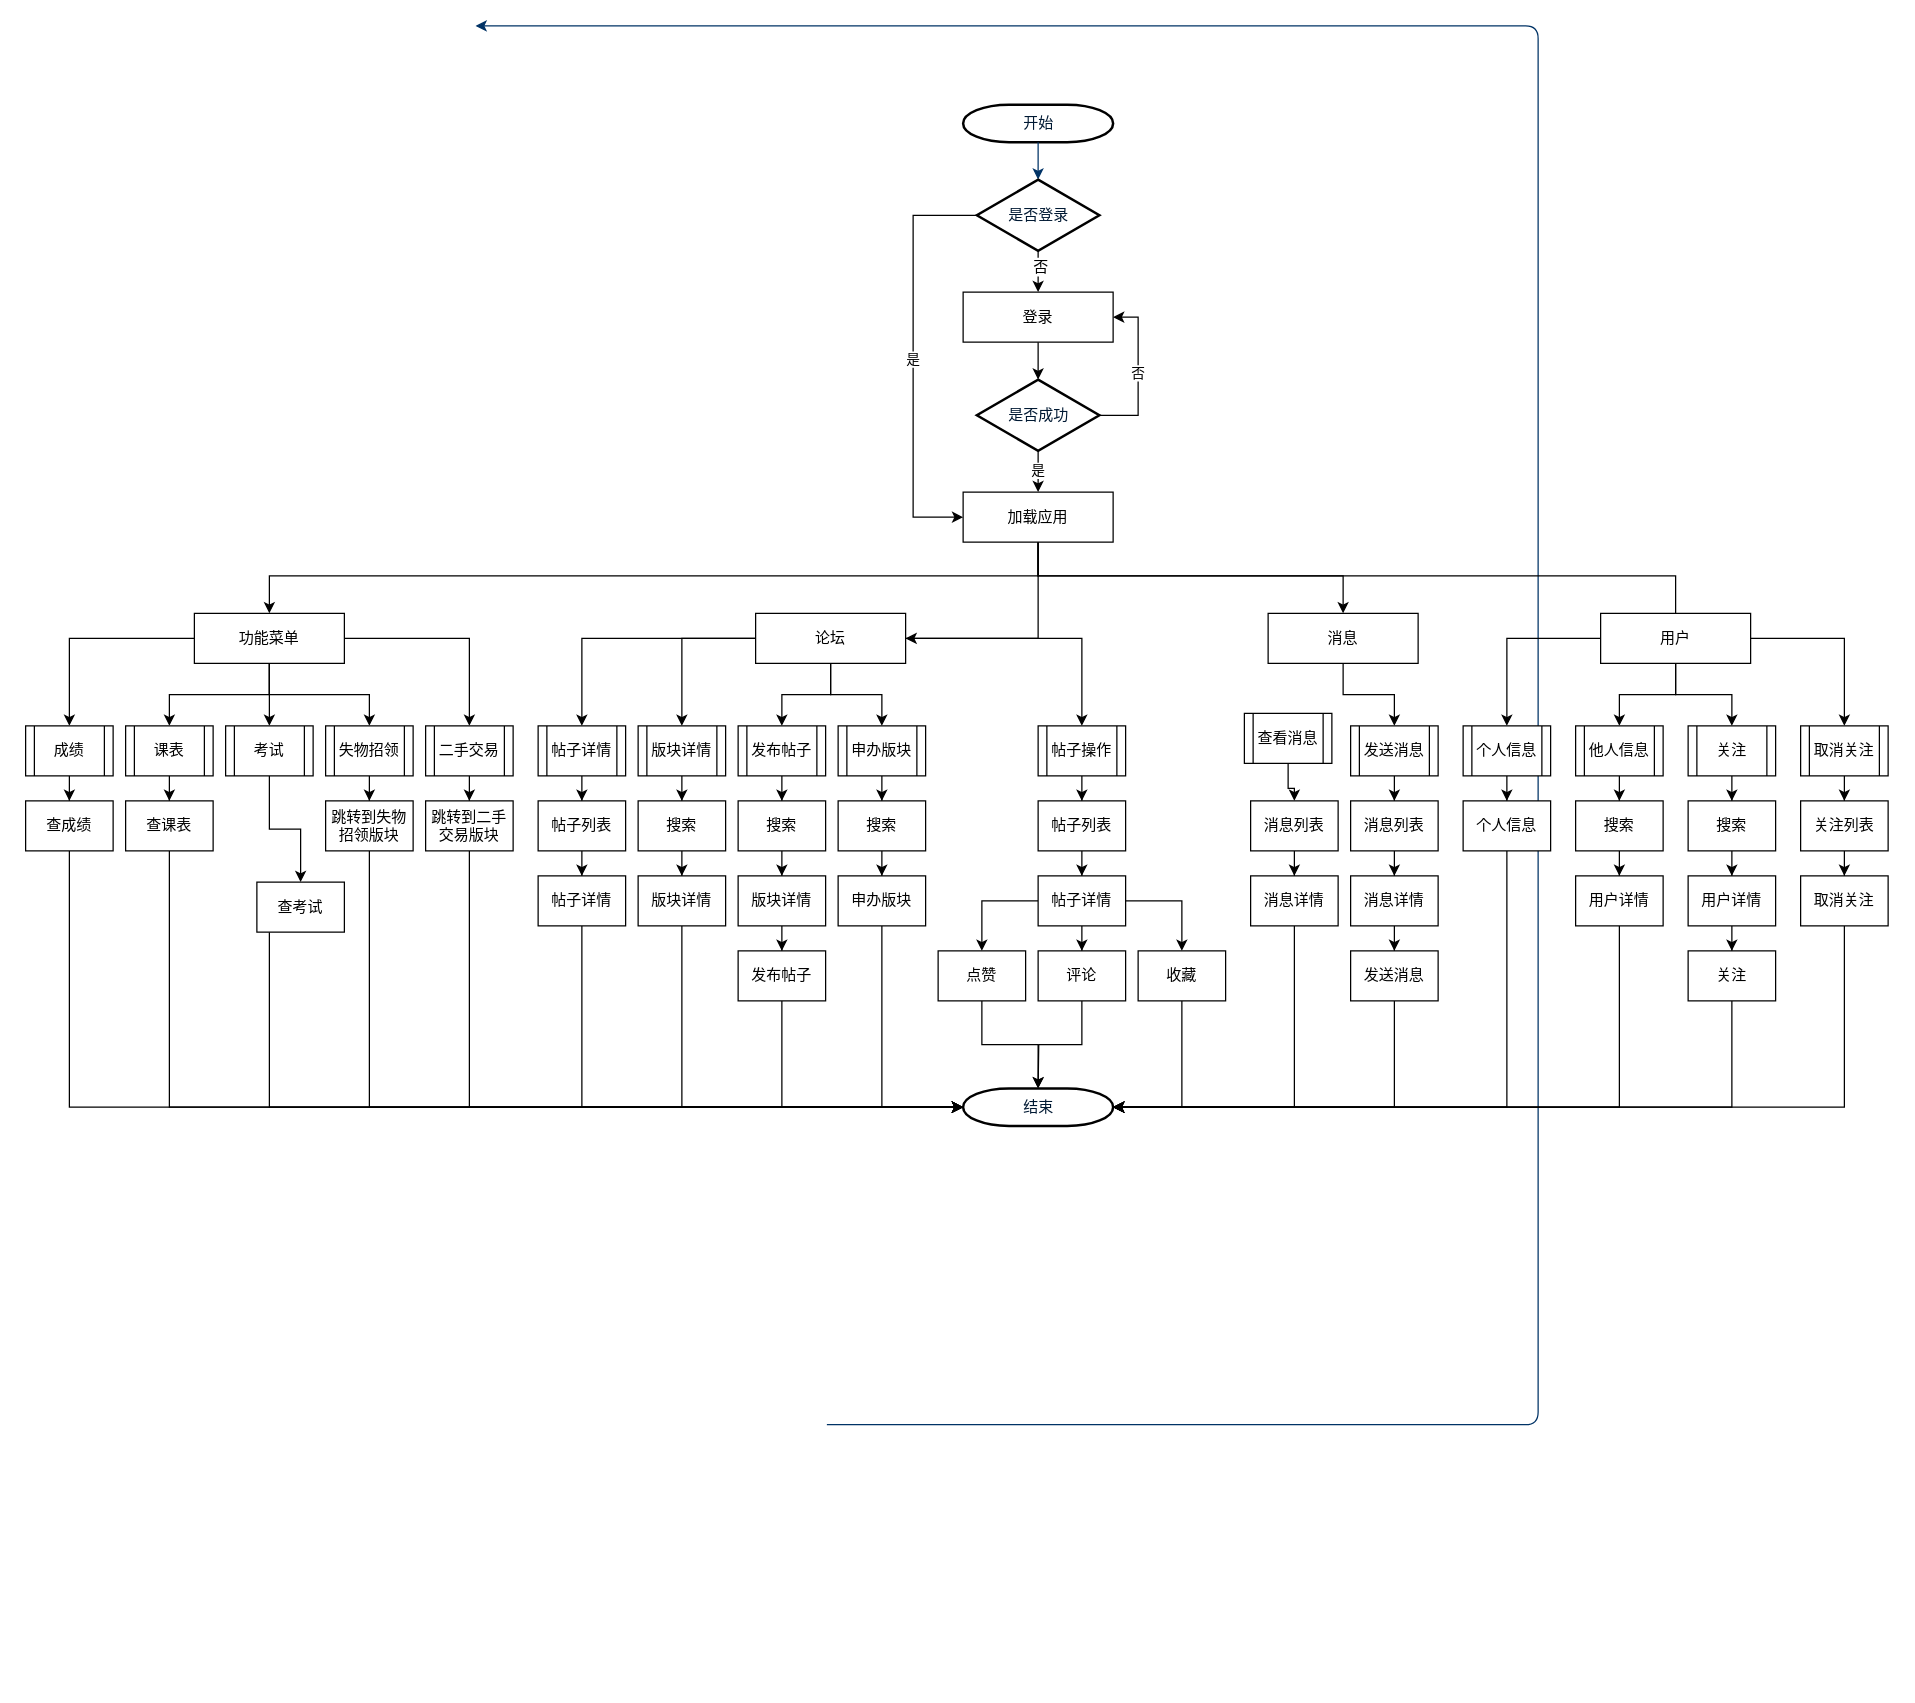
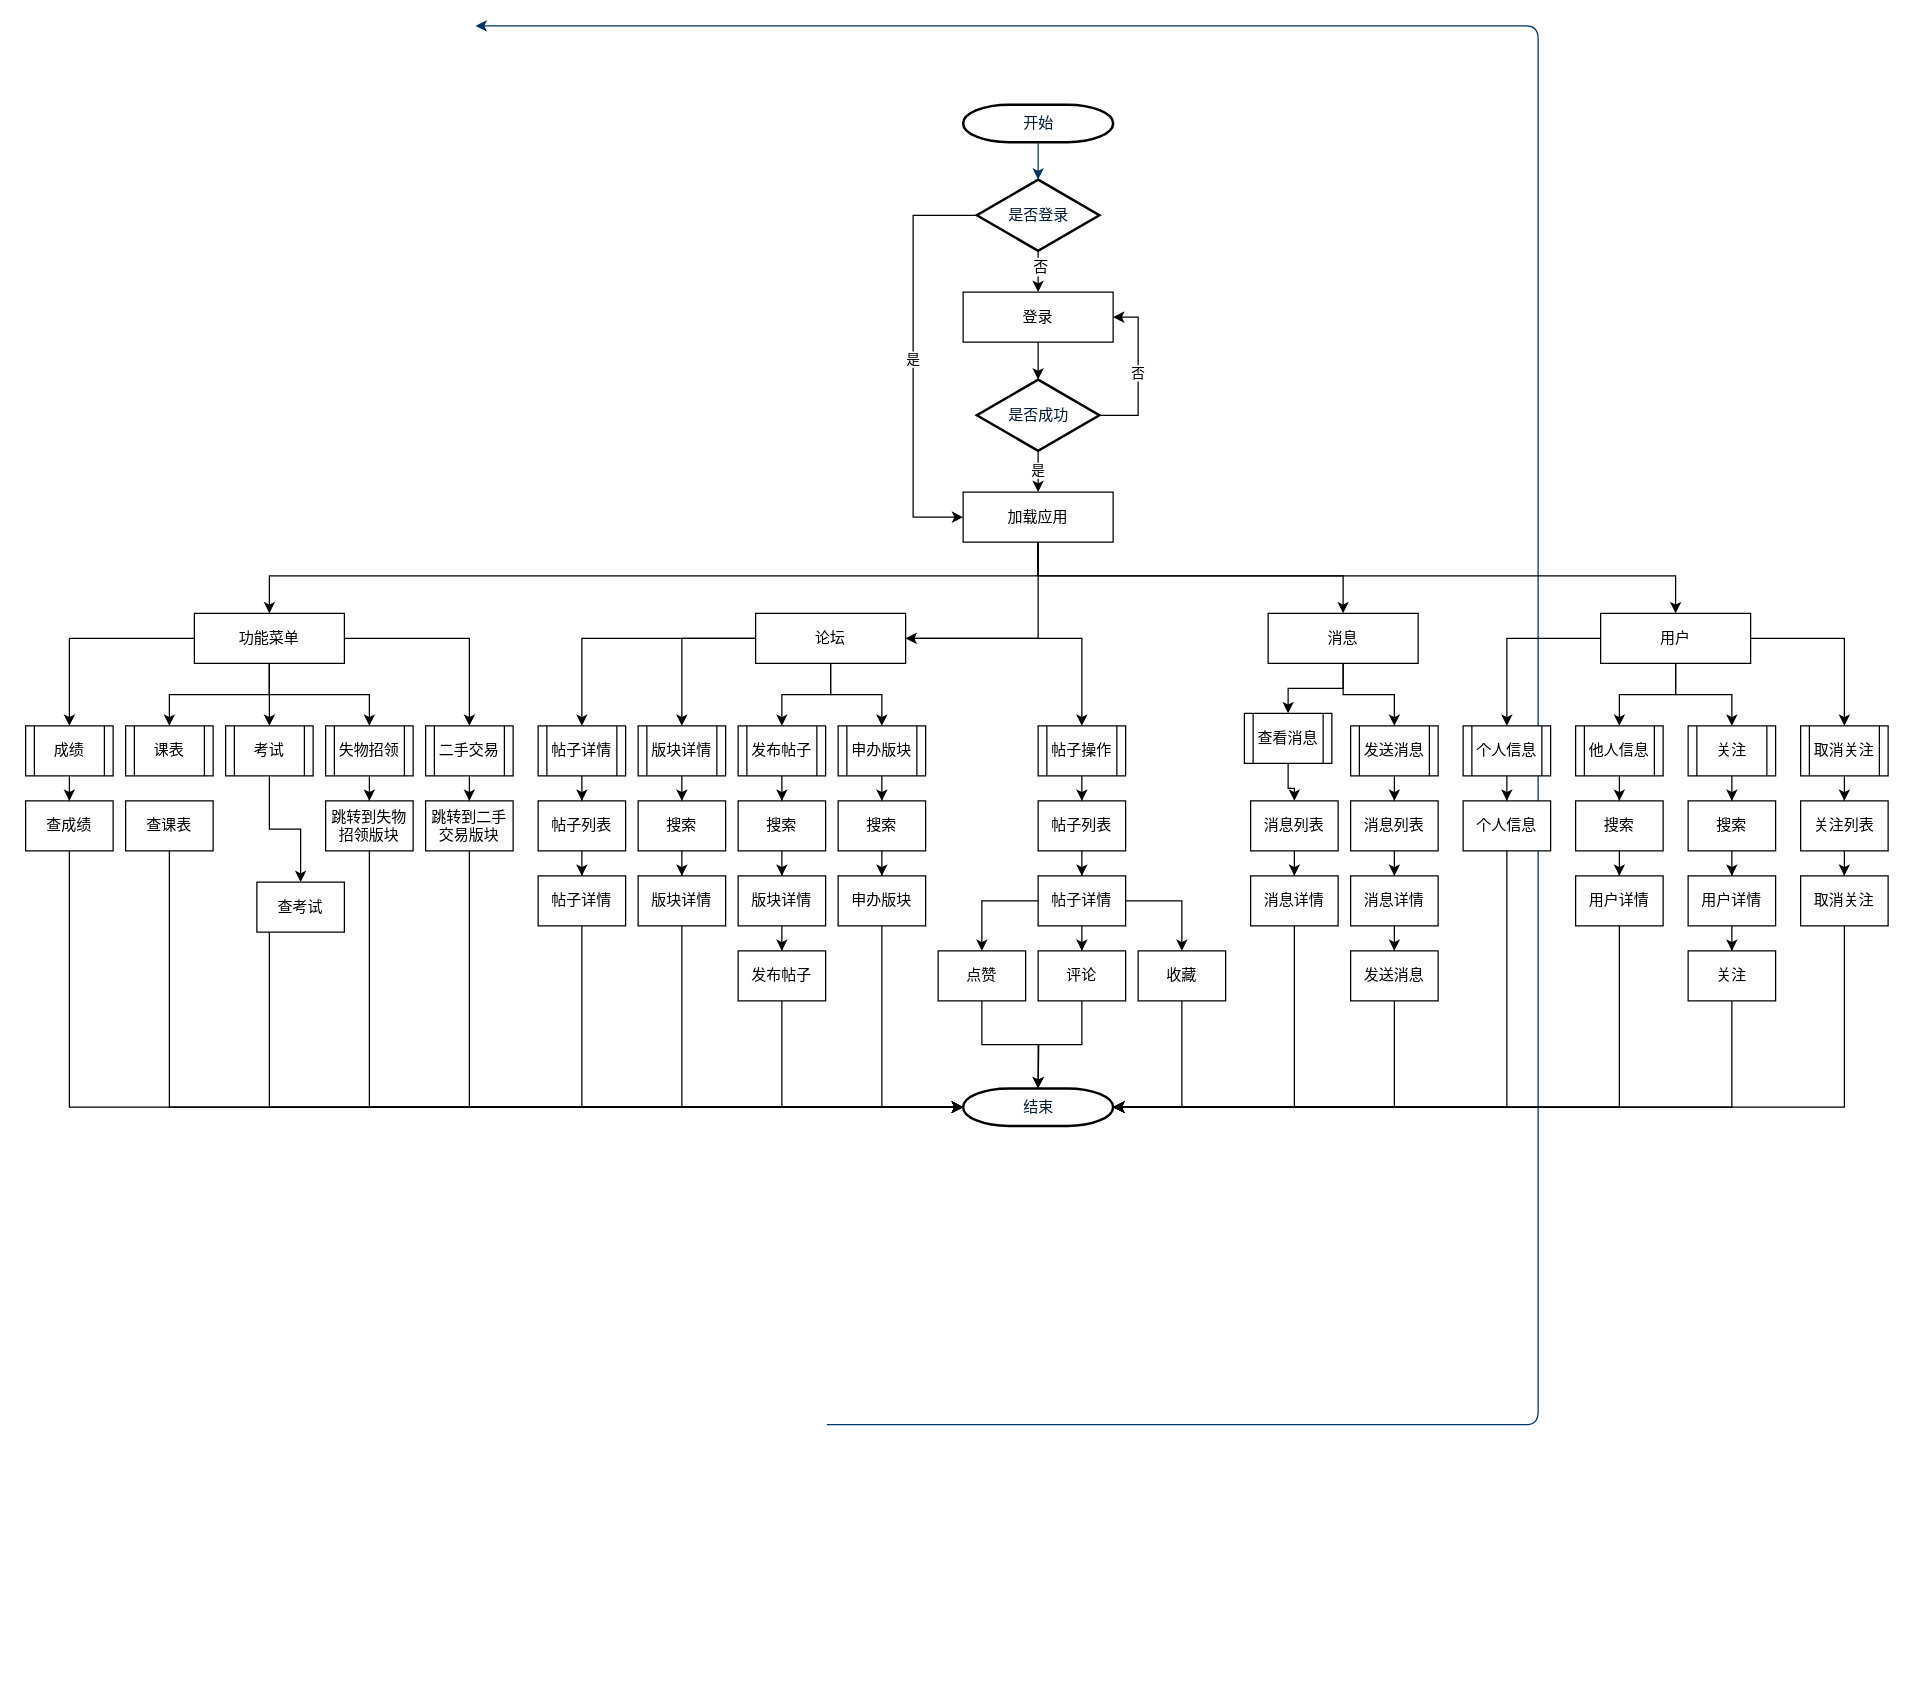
(1676, 606) -> (1676, 603)
none -> (1306, 688)
(169, 793) -> none
